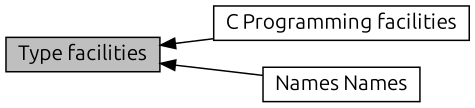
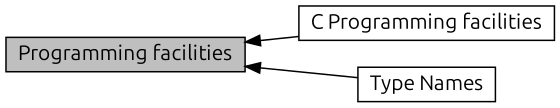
(83, 55) -> (126, 55)
(341, 84) -> (427, 84)
